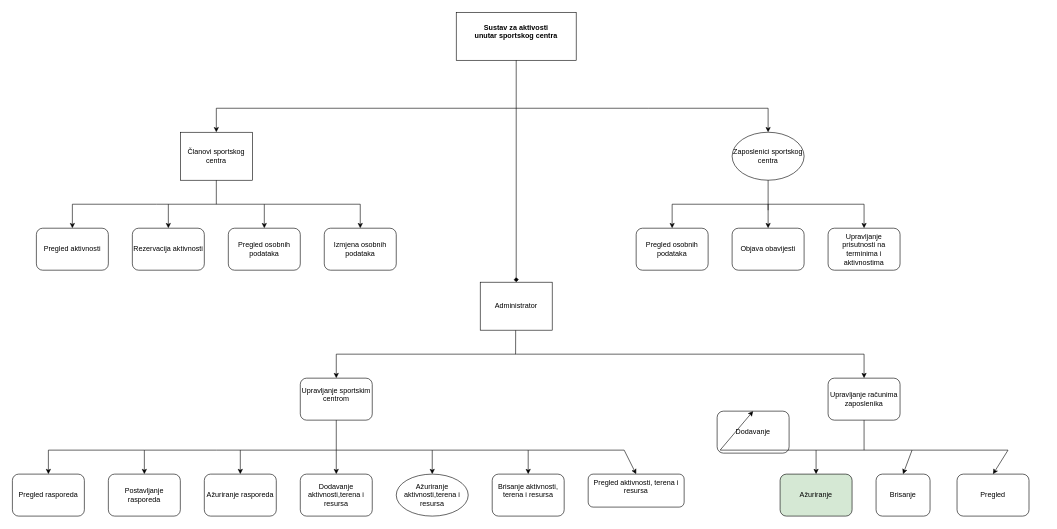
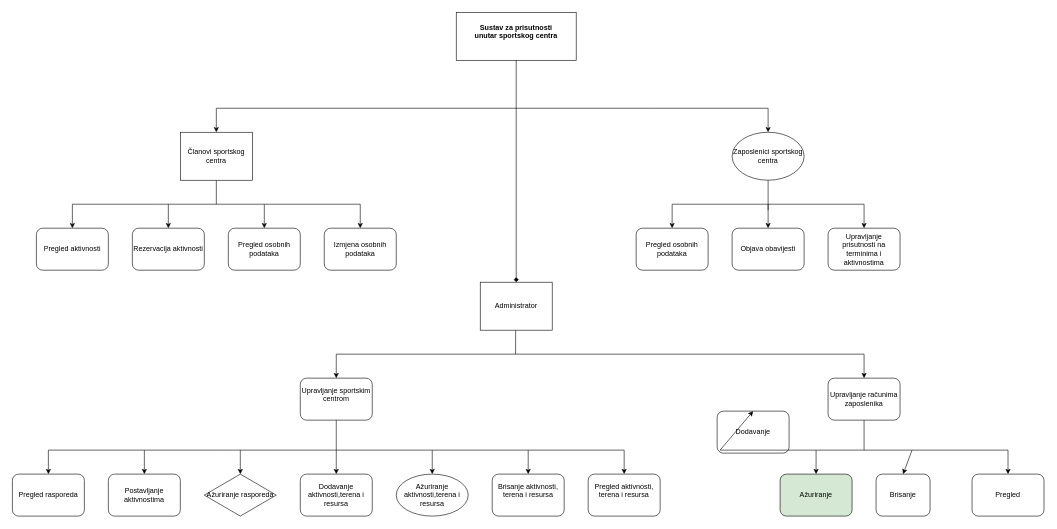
(516, 36) -> (516, 36)
(636, 491) -> (624, 495)
(144, 495) -> (144, 495)
(240, 495) -> (240, 495)
(993, 495) -> (1008, 495)
